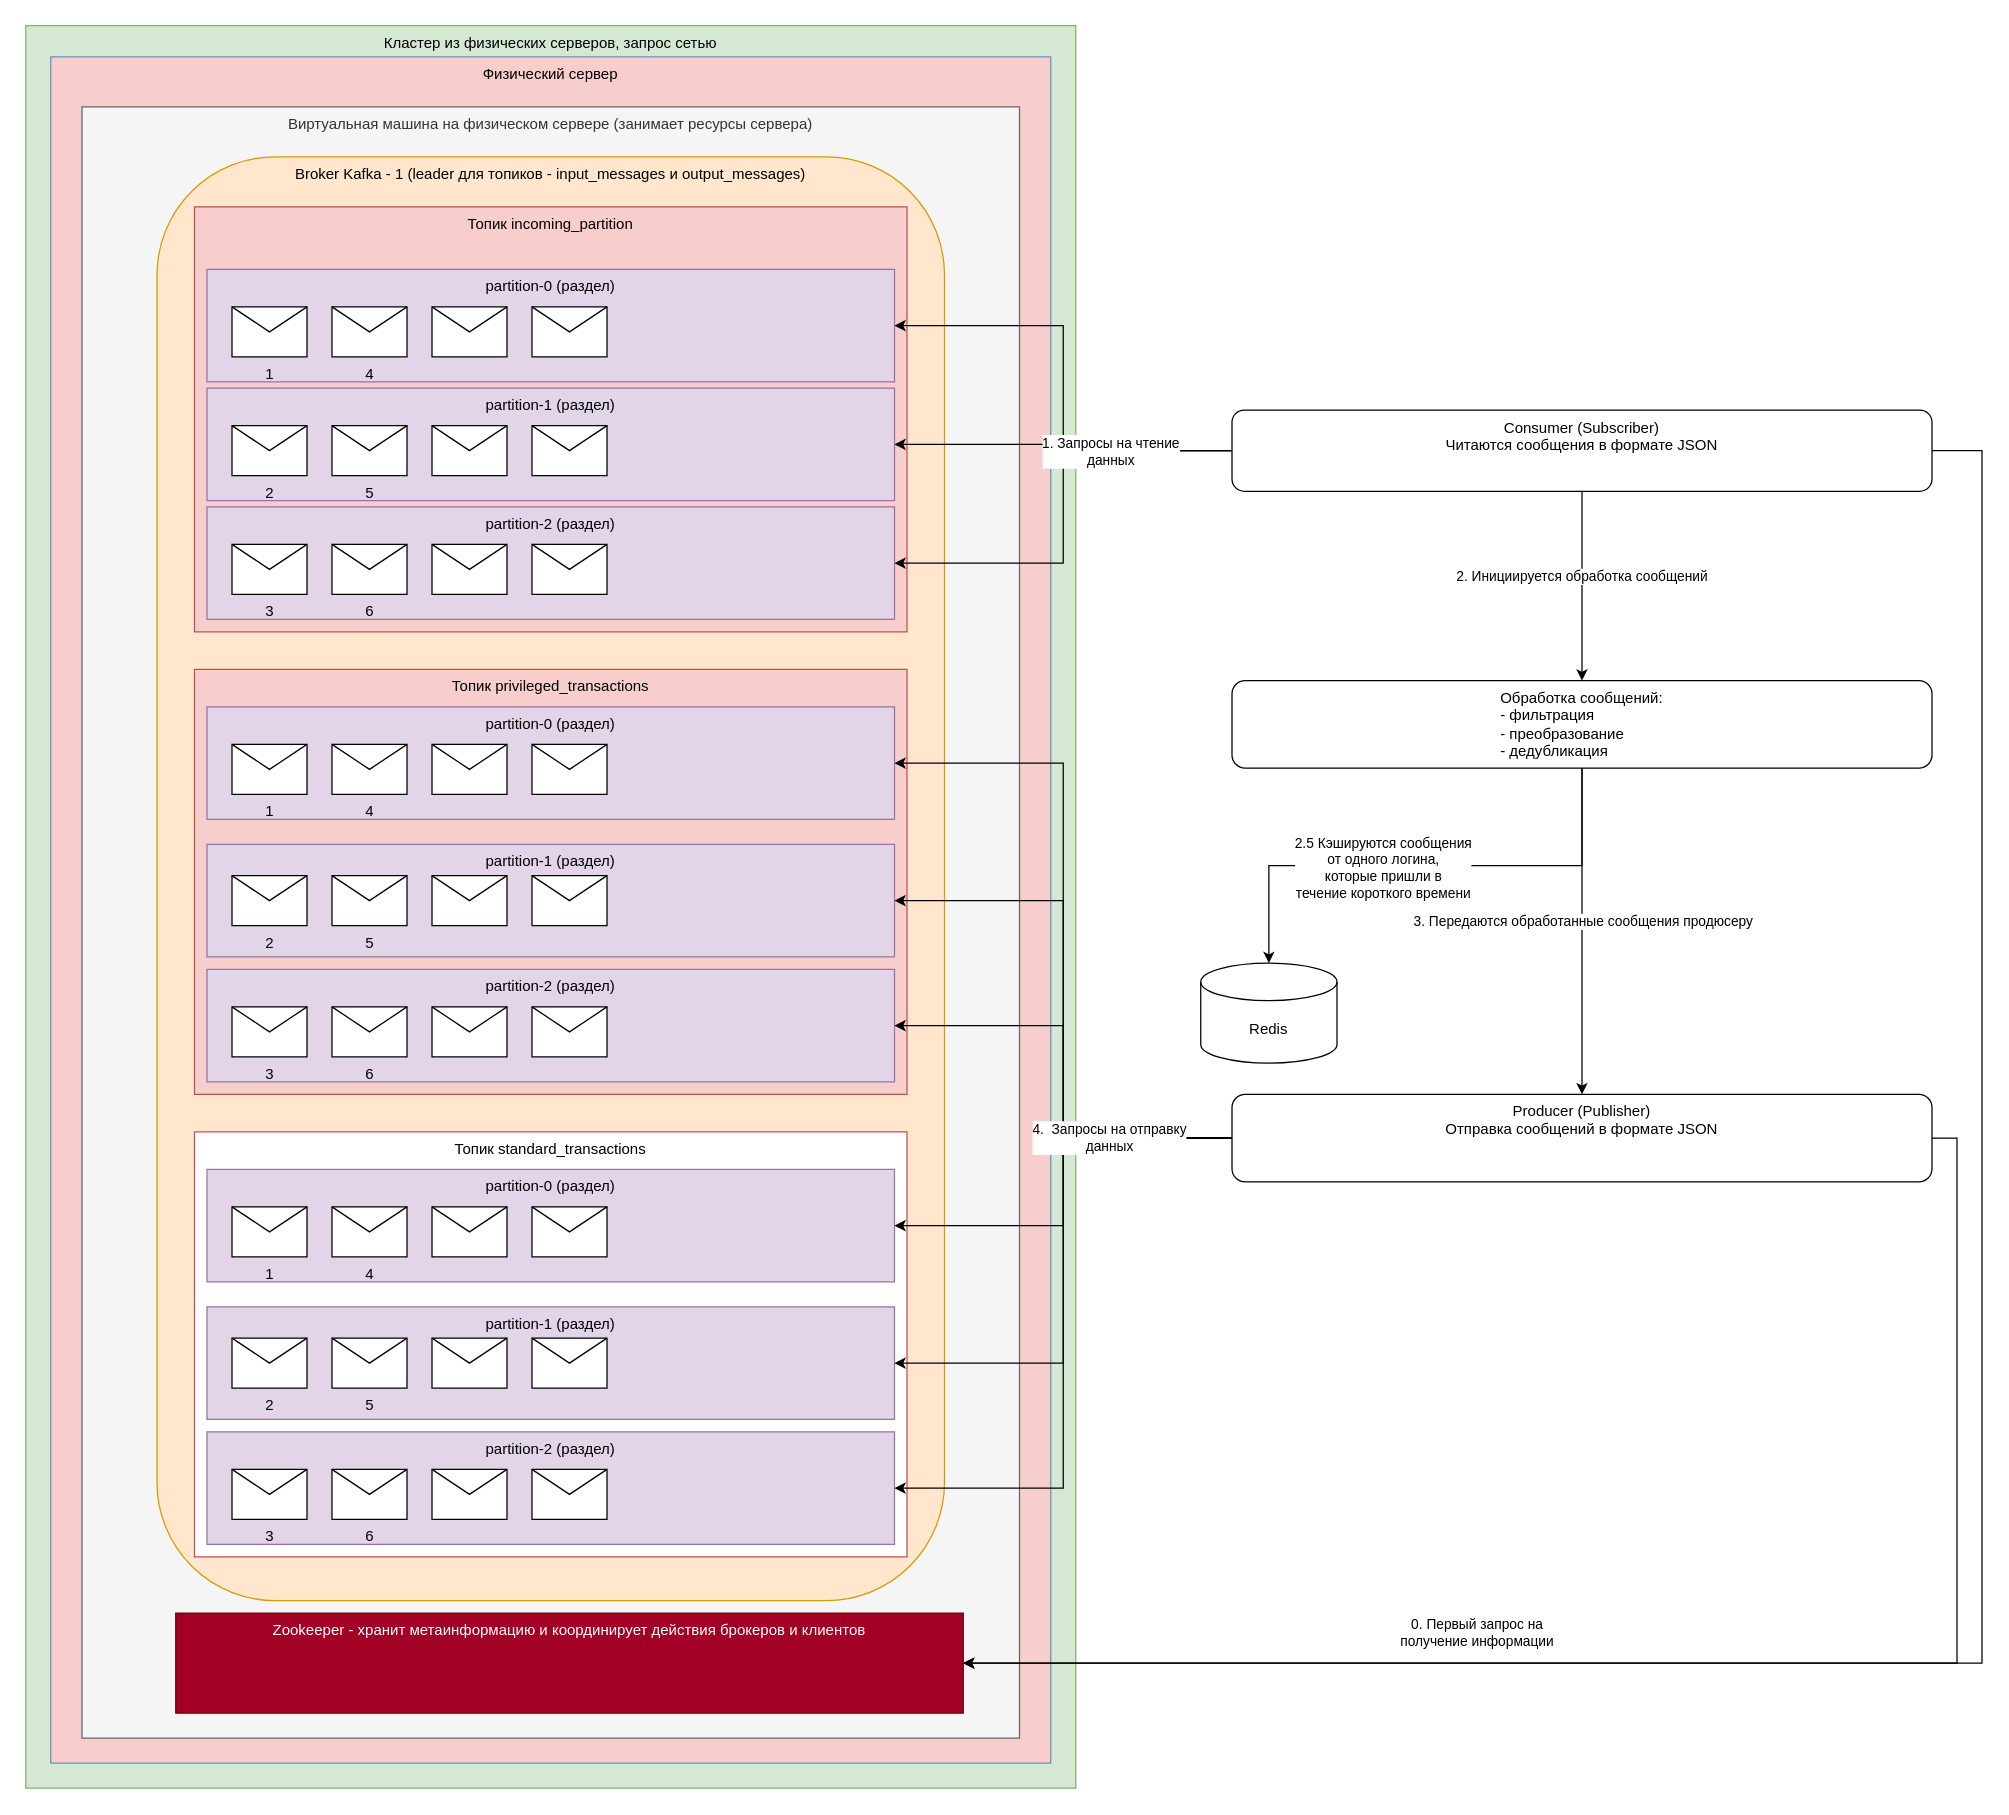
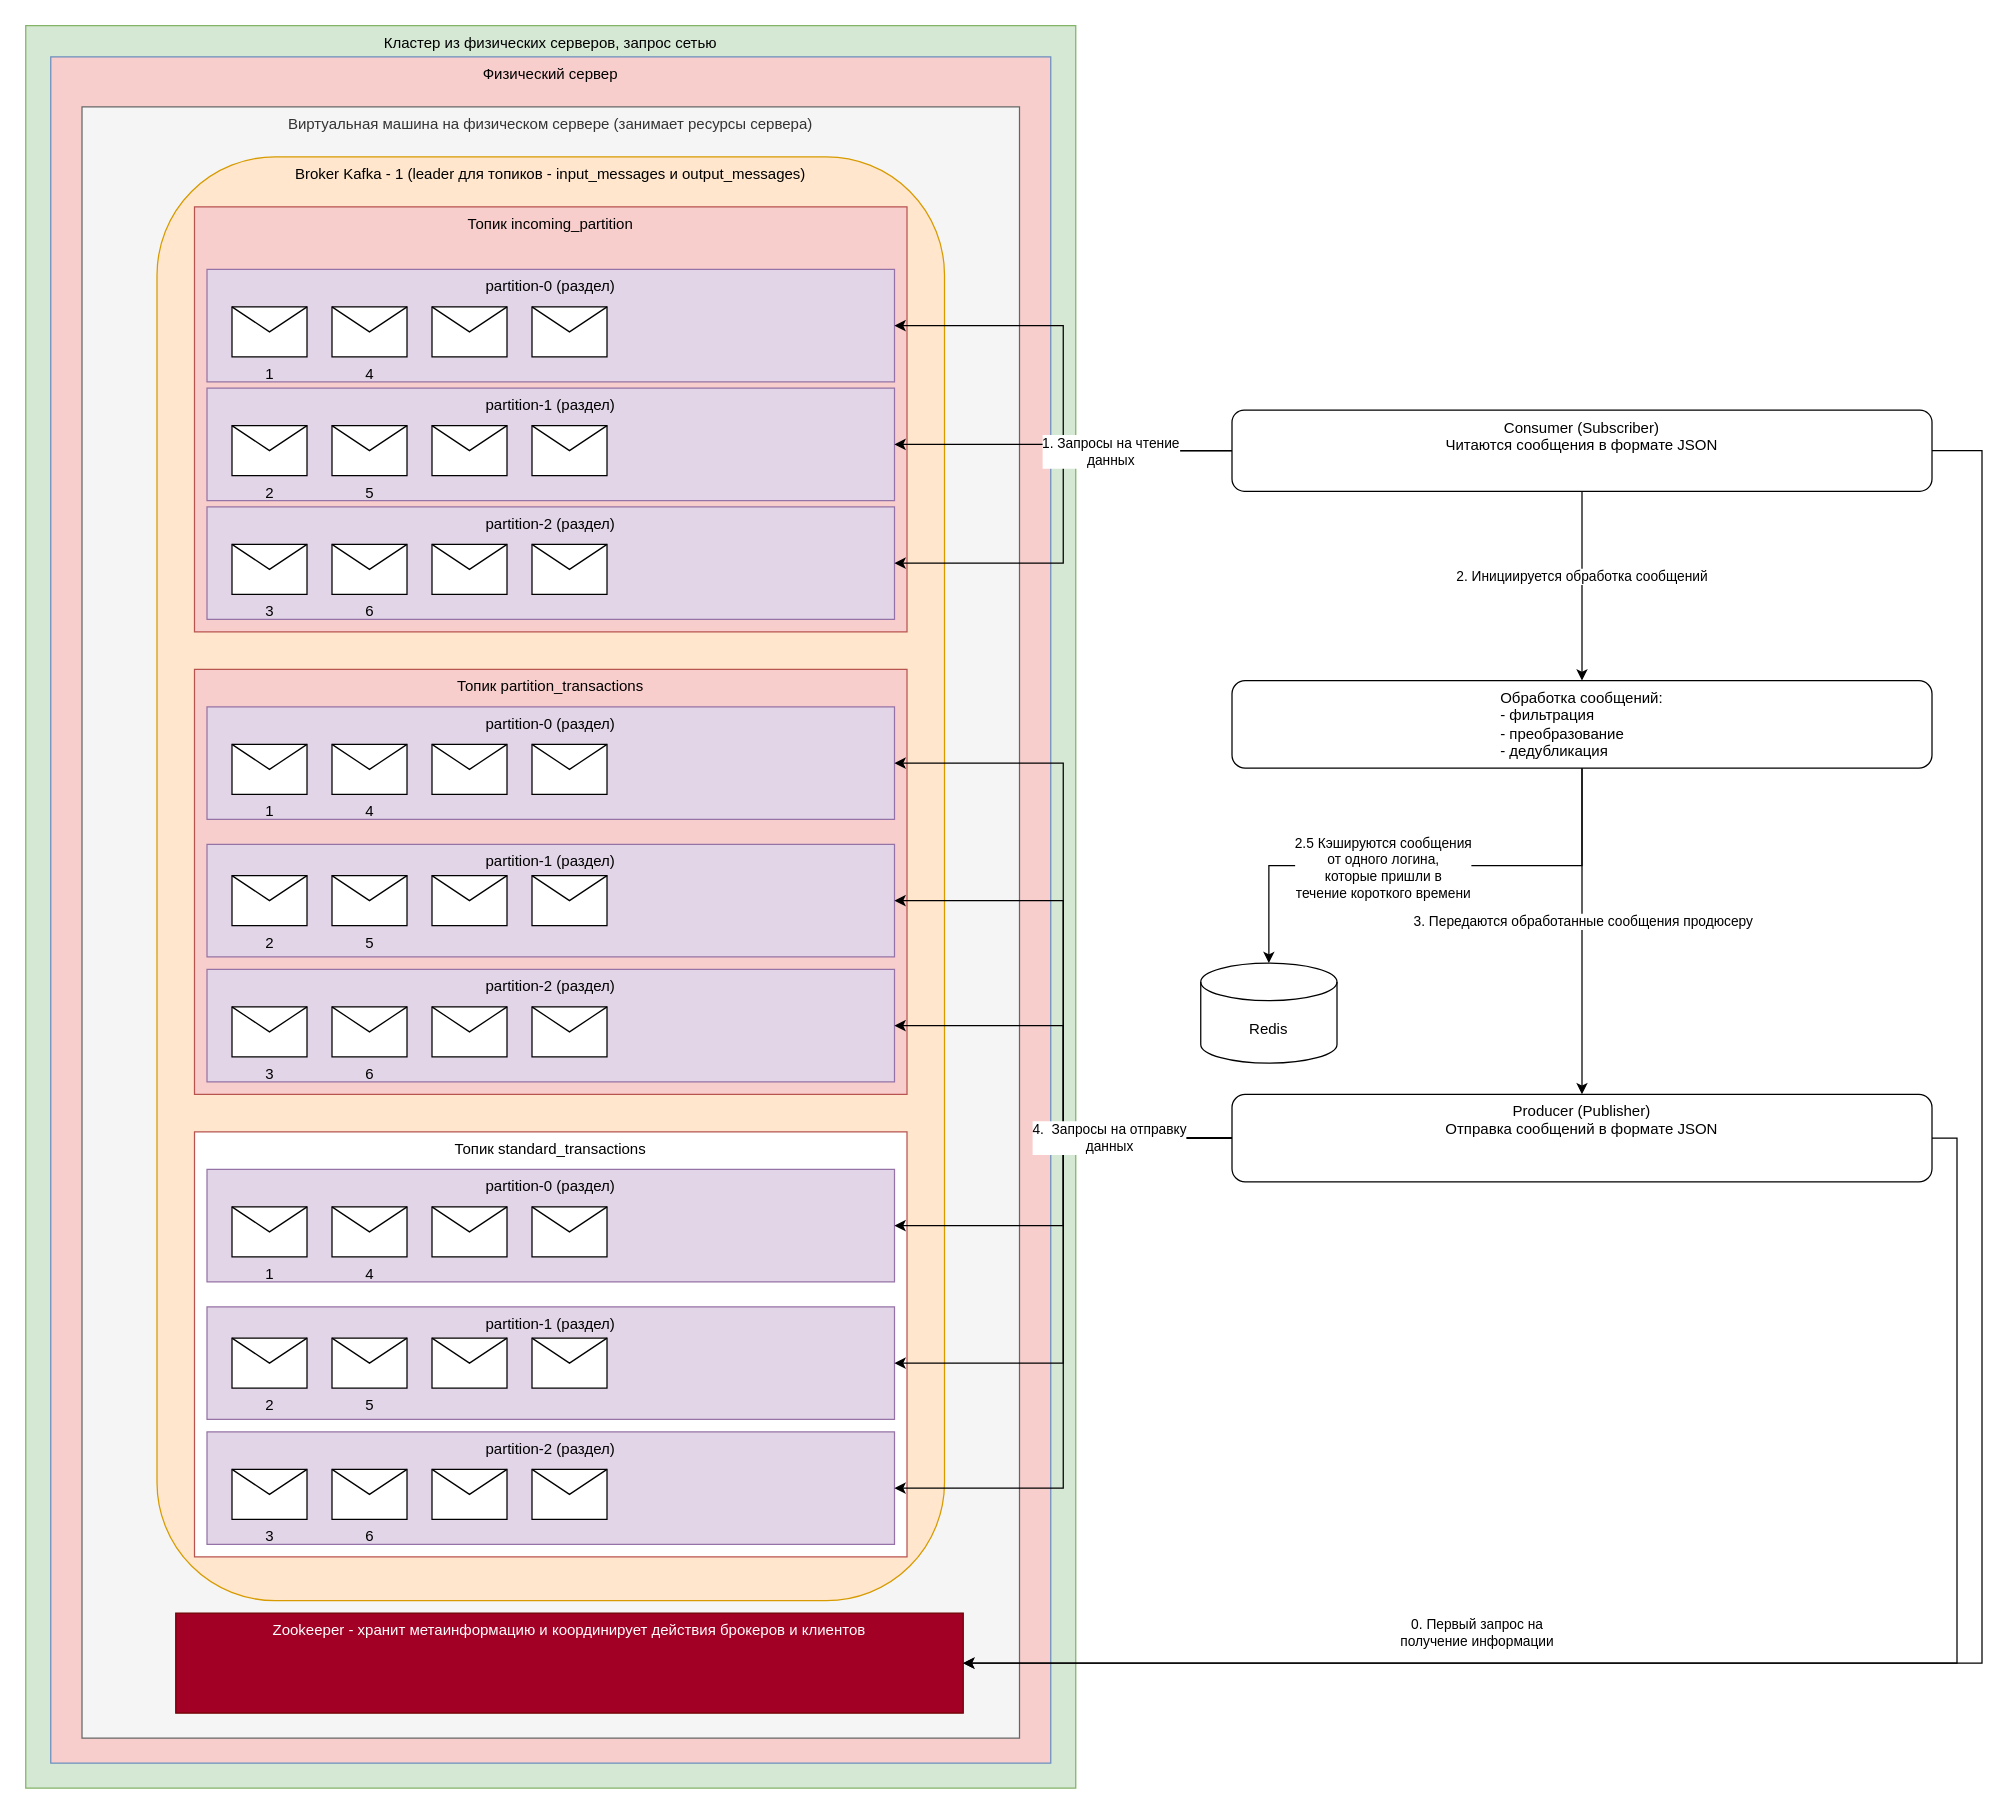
(551, 687) -> (551, 687)
